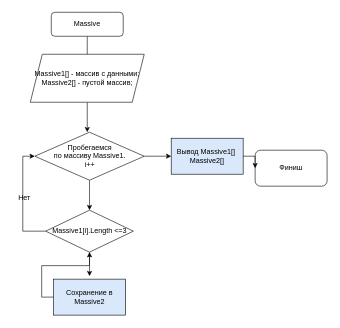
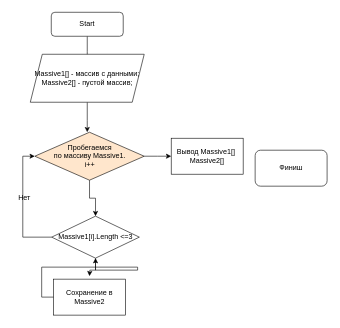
(87, 24) -> (87, 24)
(90, 156) -> (90, 156)
(207, 156) -> (207, 156)
(255, 162) -> none
(90, 231) -> (96, 237)
(90, 297) -> (90, 297)
